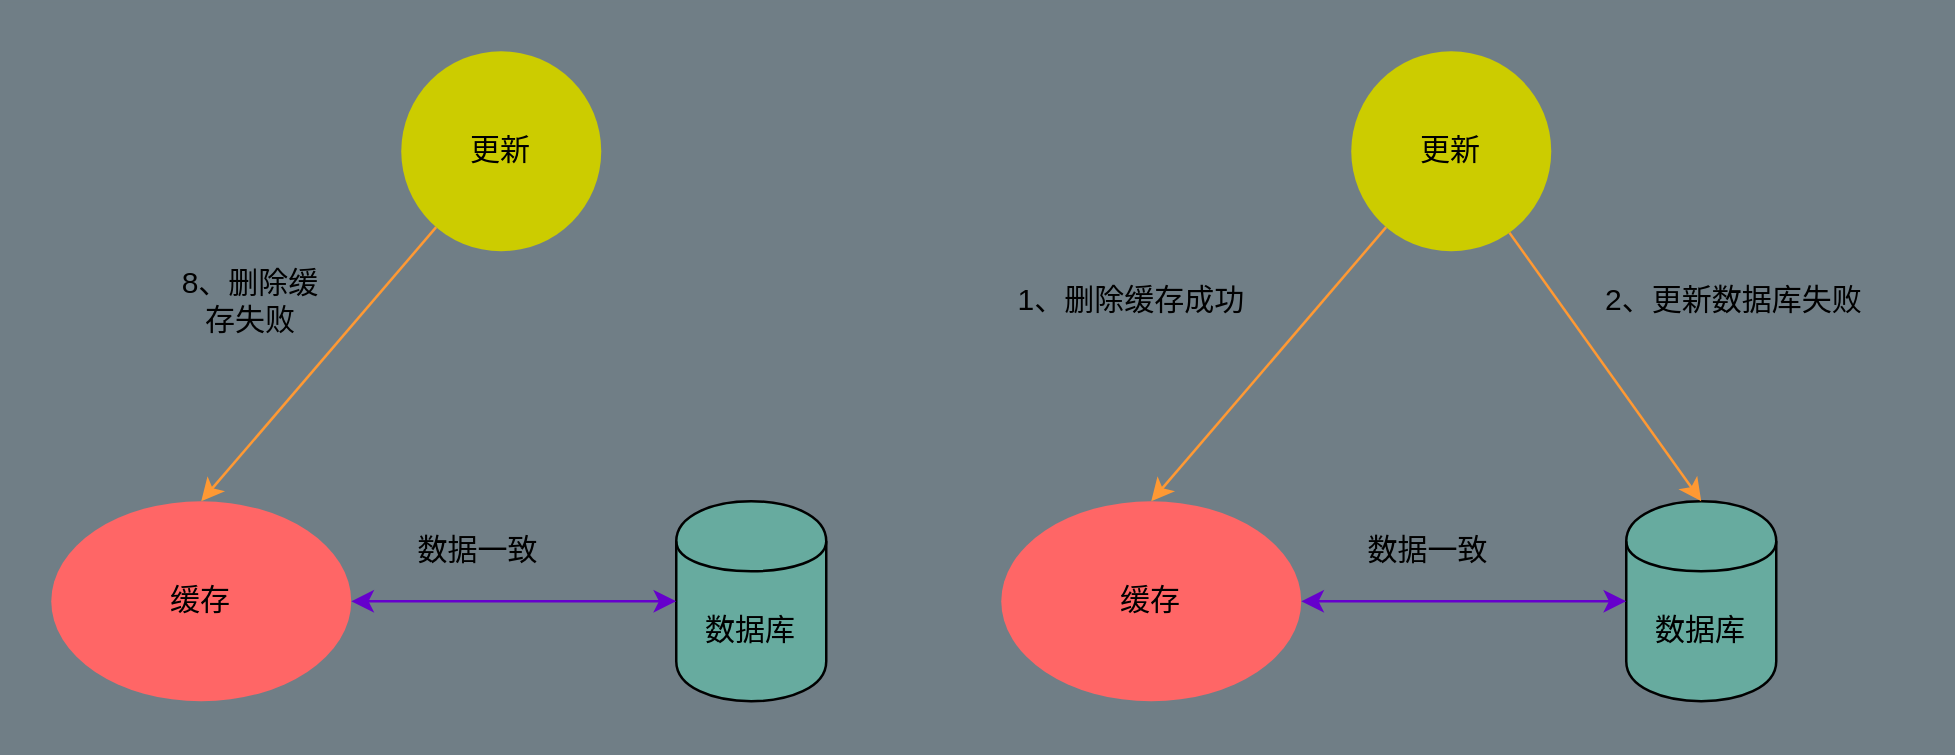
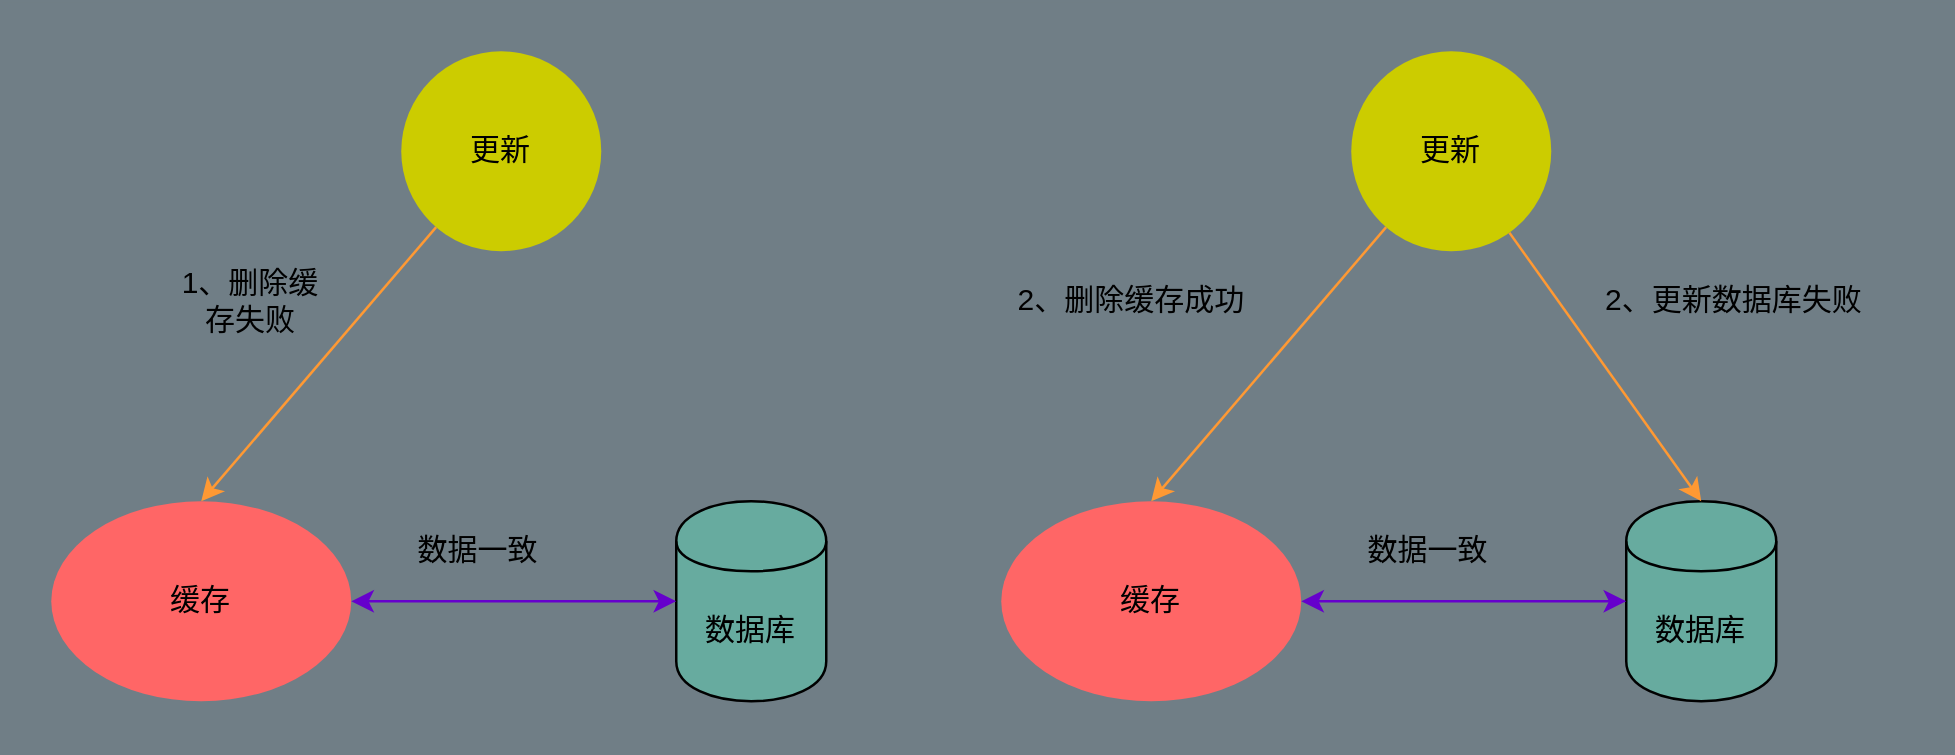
(251, 301) -> (251, 301)
(1132, 302) -> (1132, 302)
